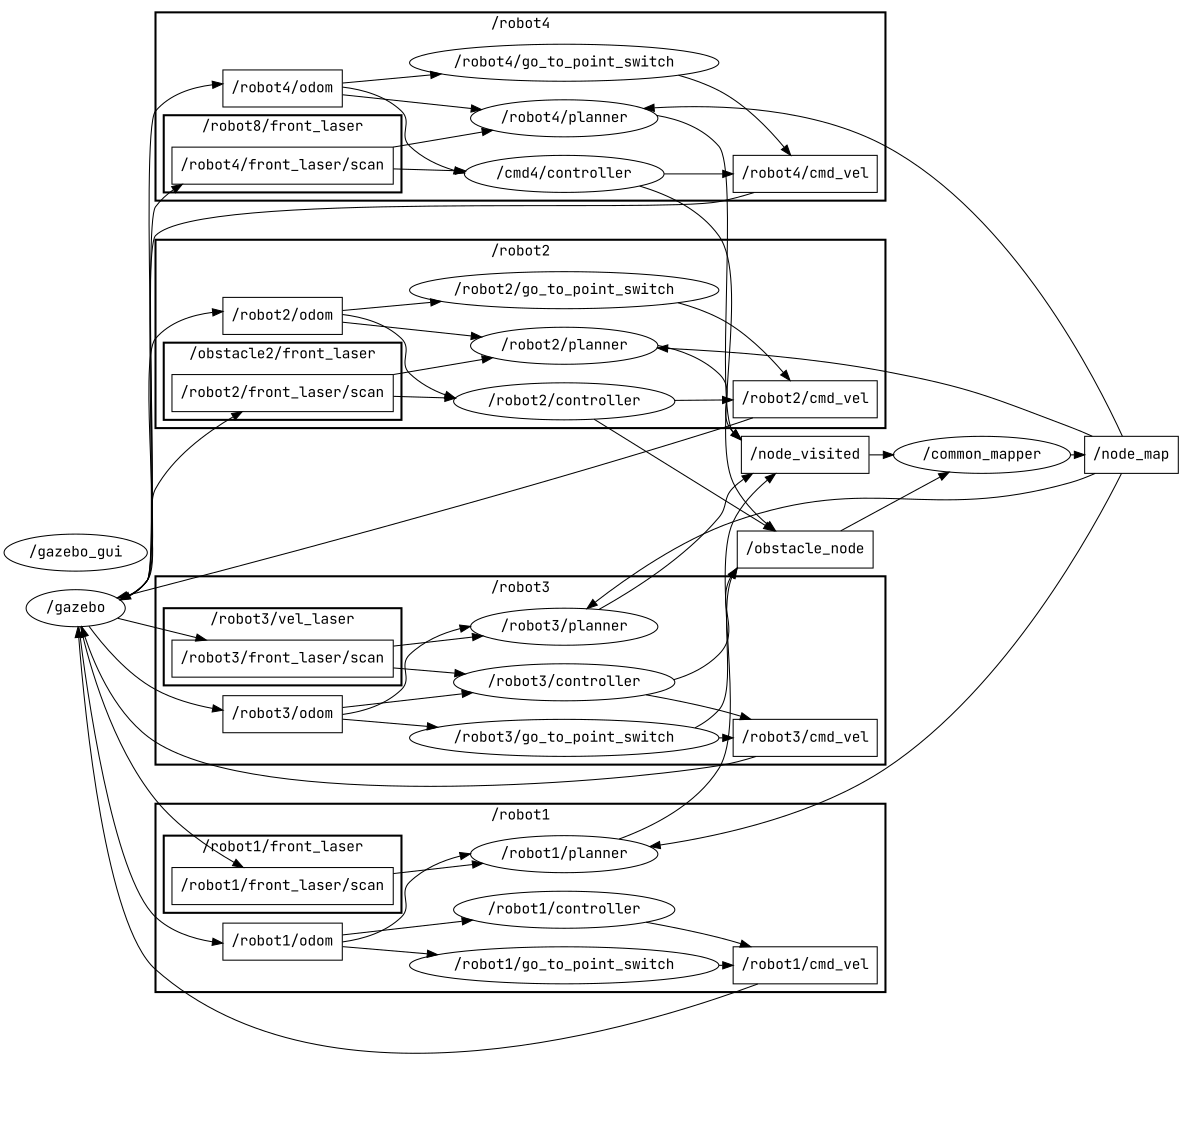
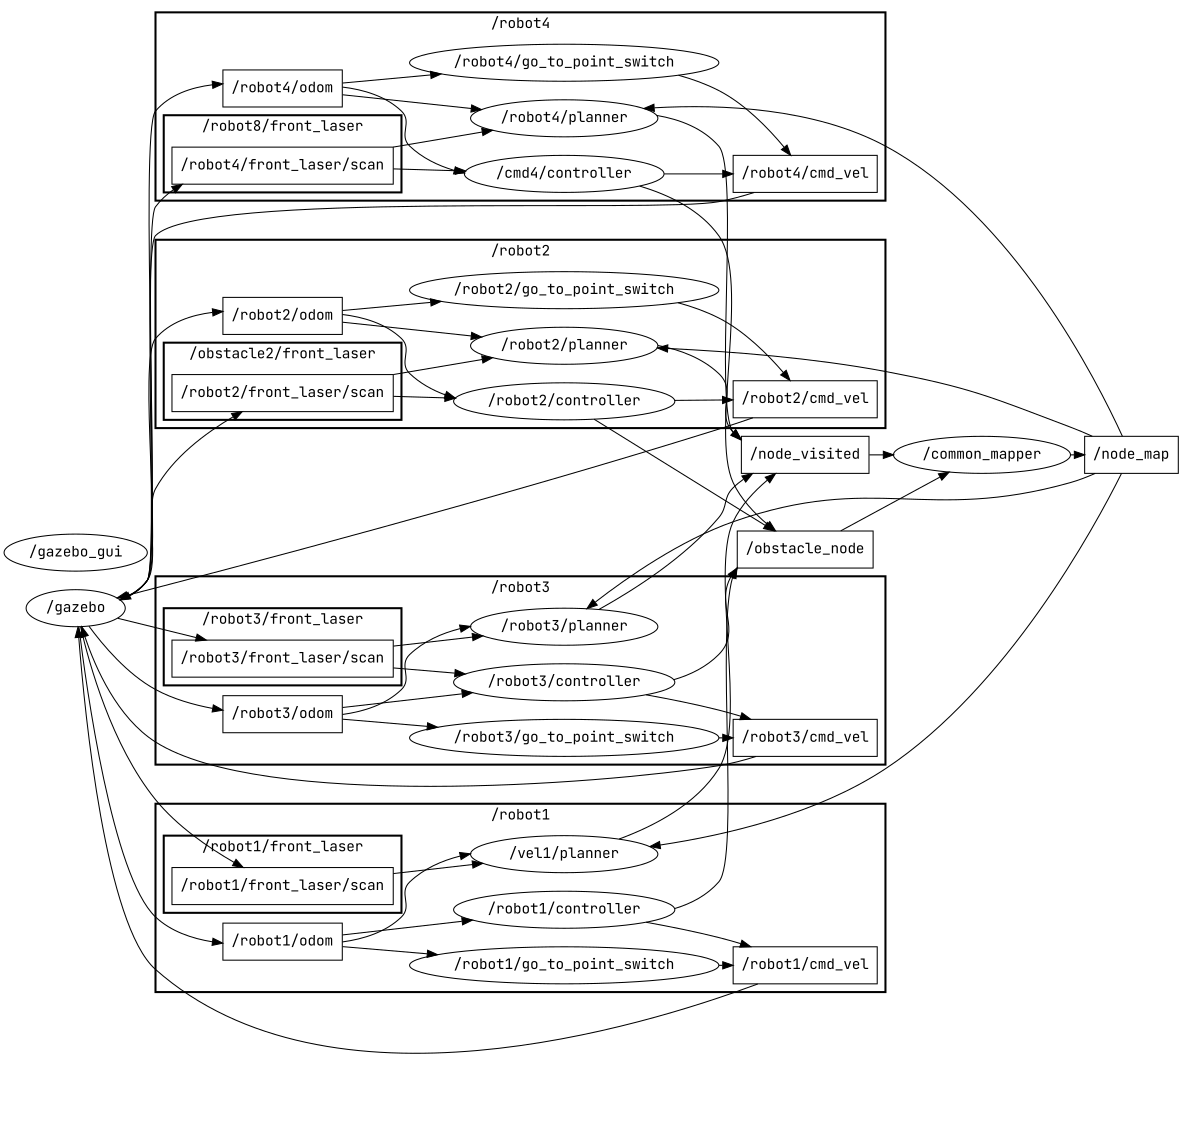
(283, 620) -> (283, 620)
(727, 659) -> (728, 774)
(564, 854) -> (564, 854)
